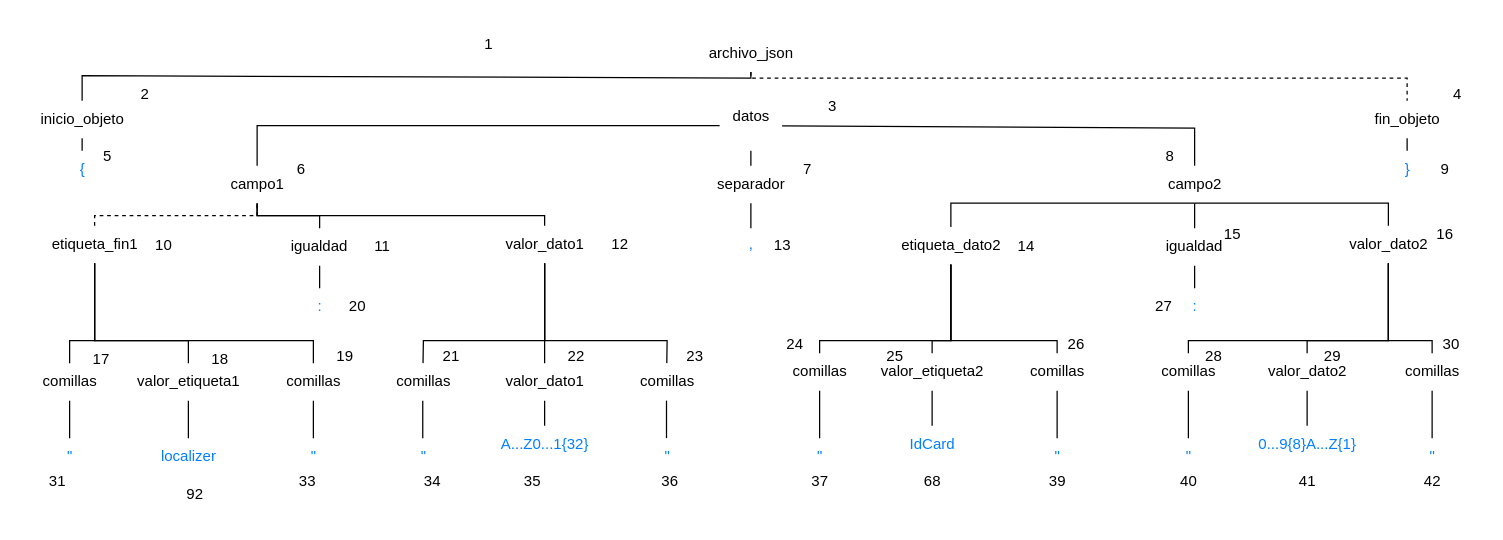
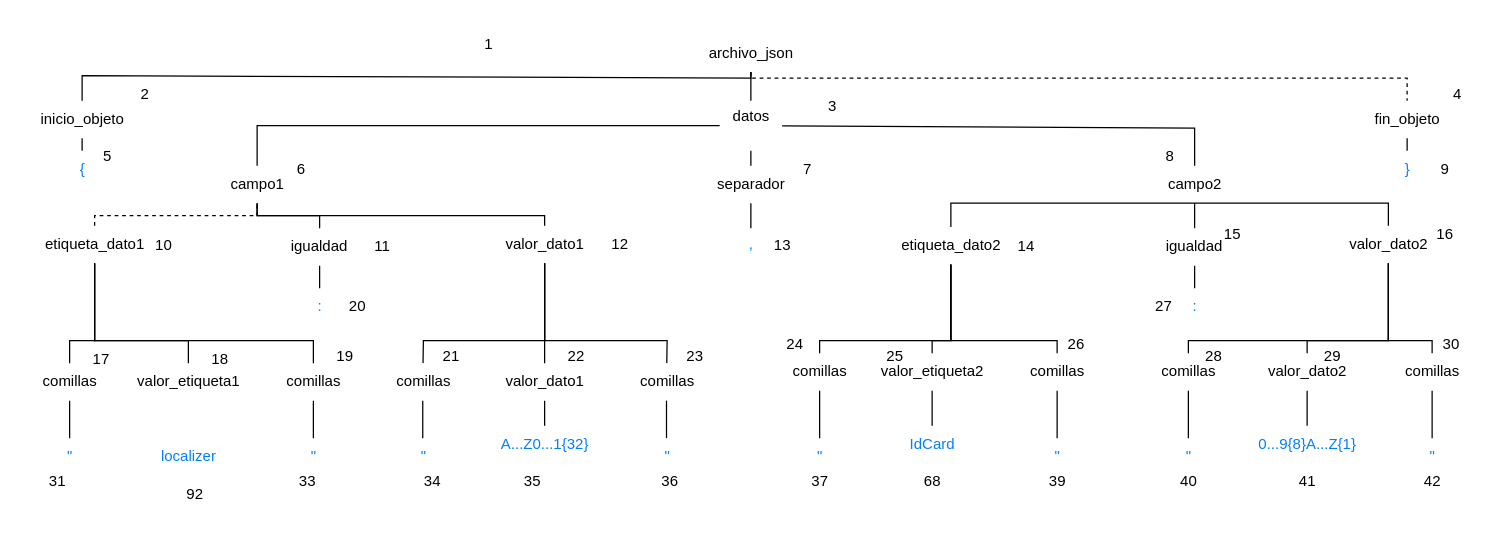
none -> (751, 91)
(95, 244) -> (95, 244)
(188, 419) -> none
